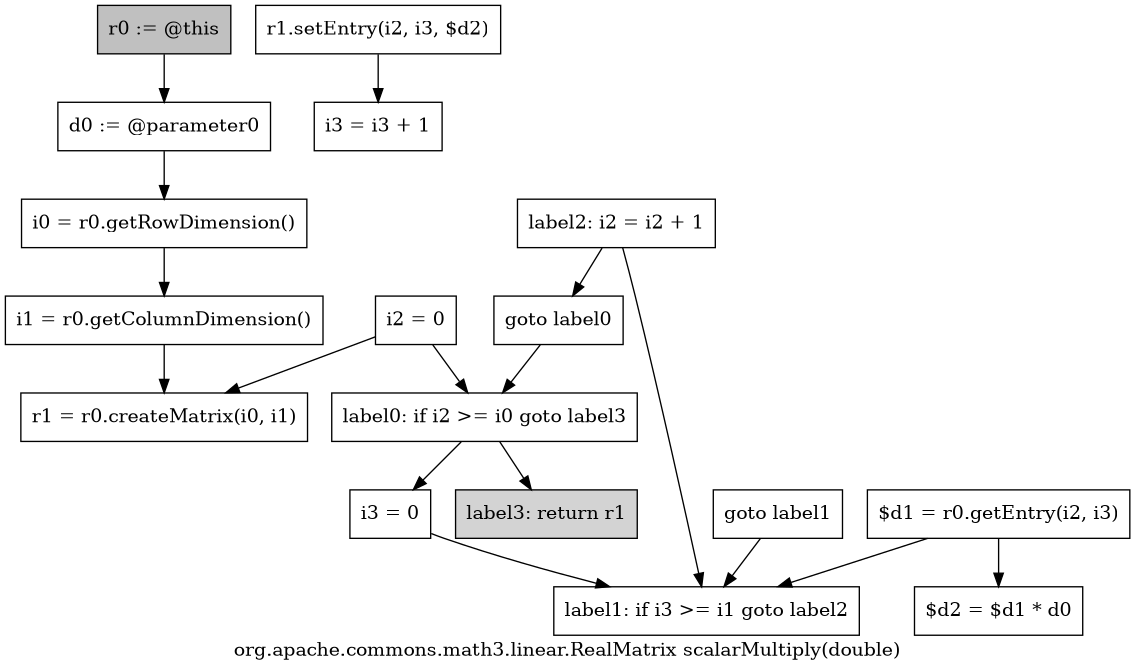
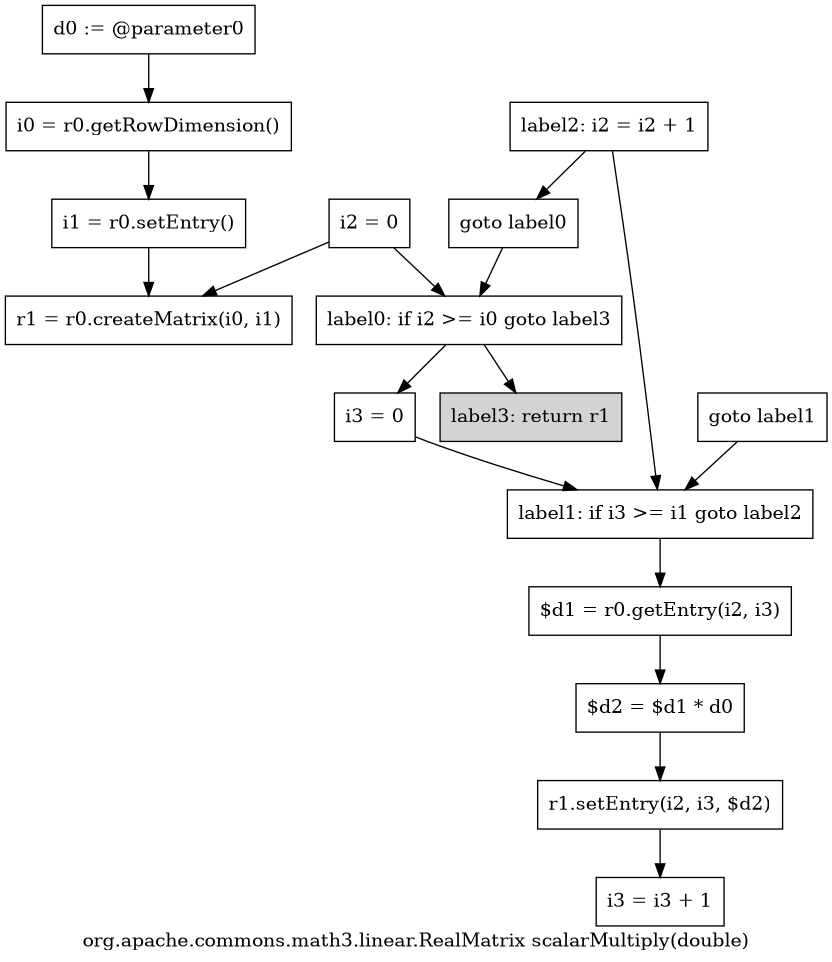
(164, 30) -> none
(164, 320) -> (149, 223)
(859, 560) -> (660, 556)
none -> (660, 750)
